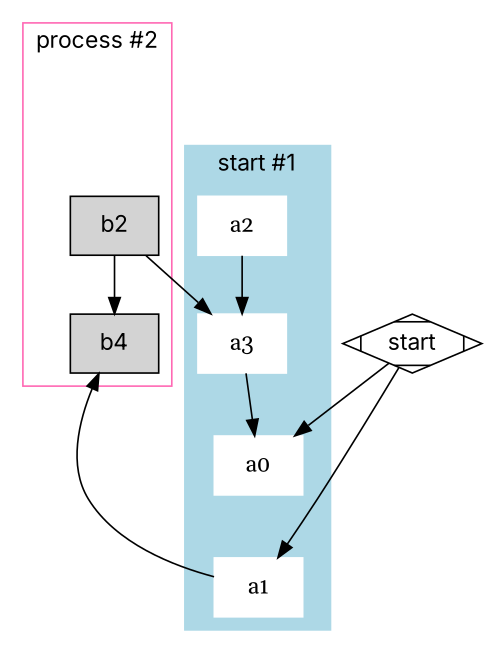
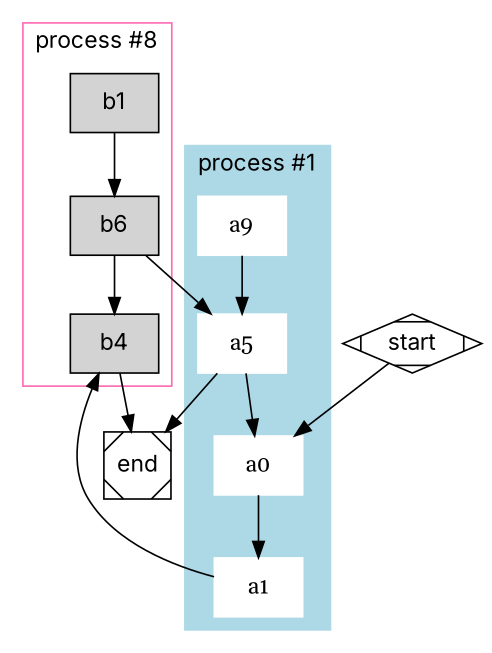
(97, 42) -> (97, 42)
none -> (115, 103)
(258, 164) -> (258, 164)
(115, 226) -> (115, 226)
(242, 226) -> (242, 226)
(242, 344) -> (242, 344)
(344, 457) -> (259, 518)
none -> (137, 465)
